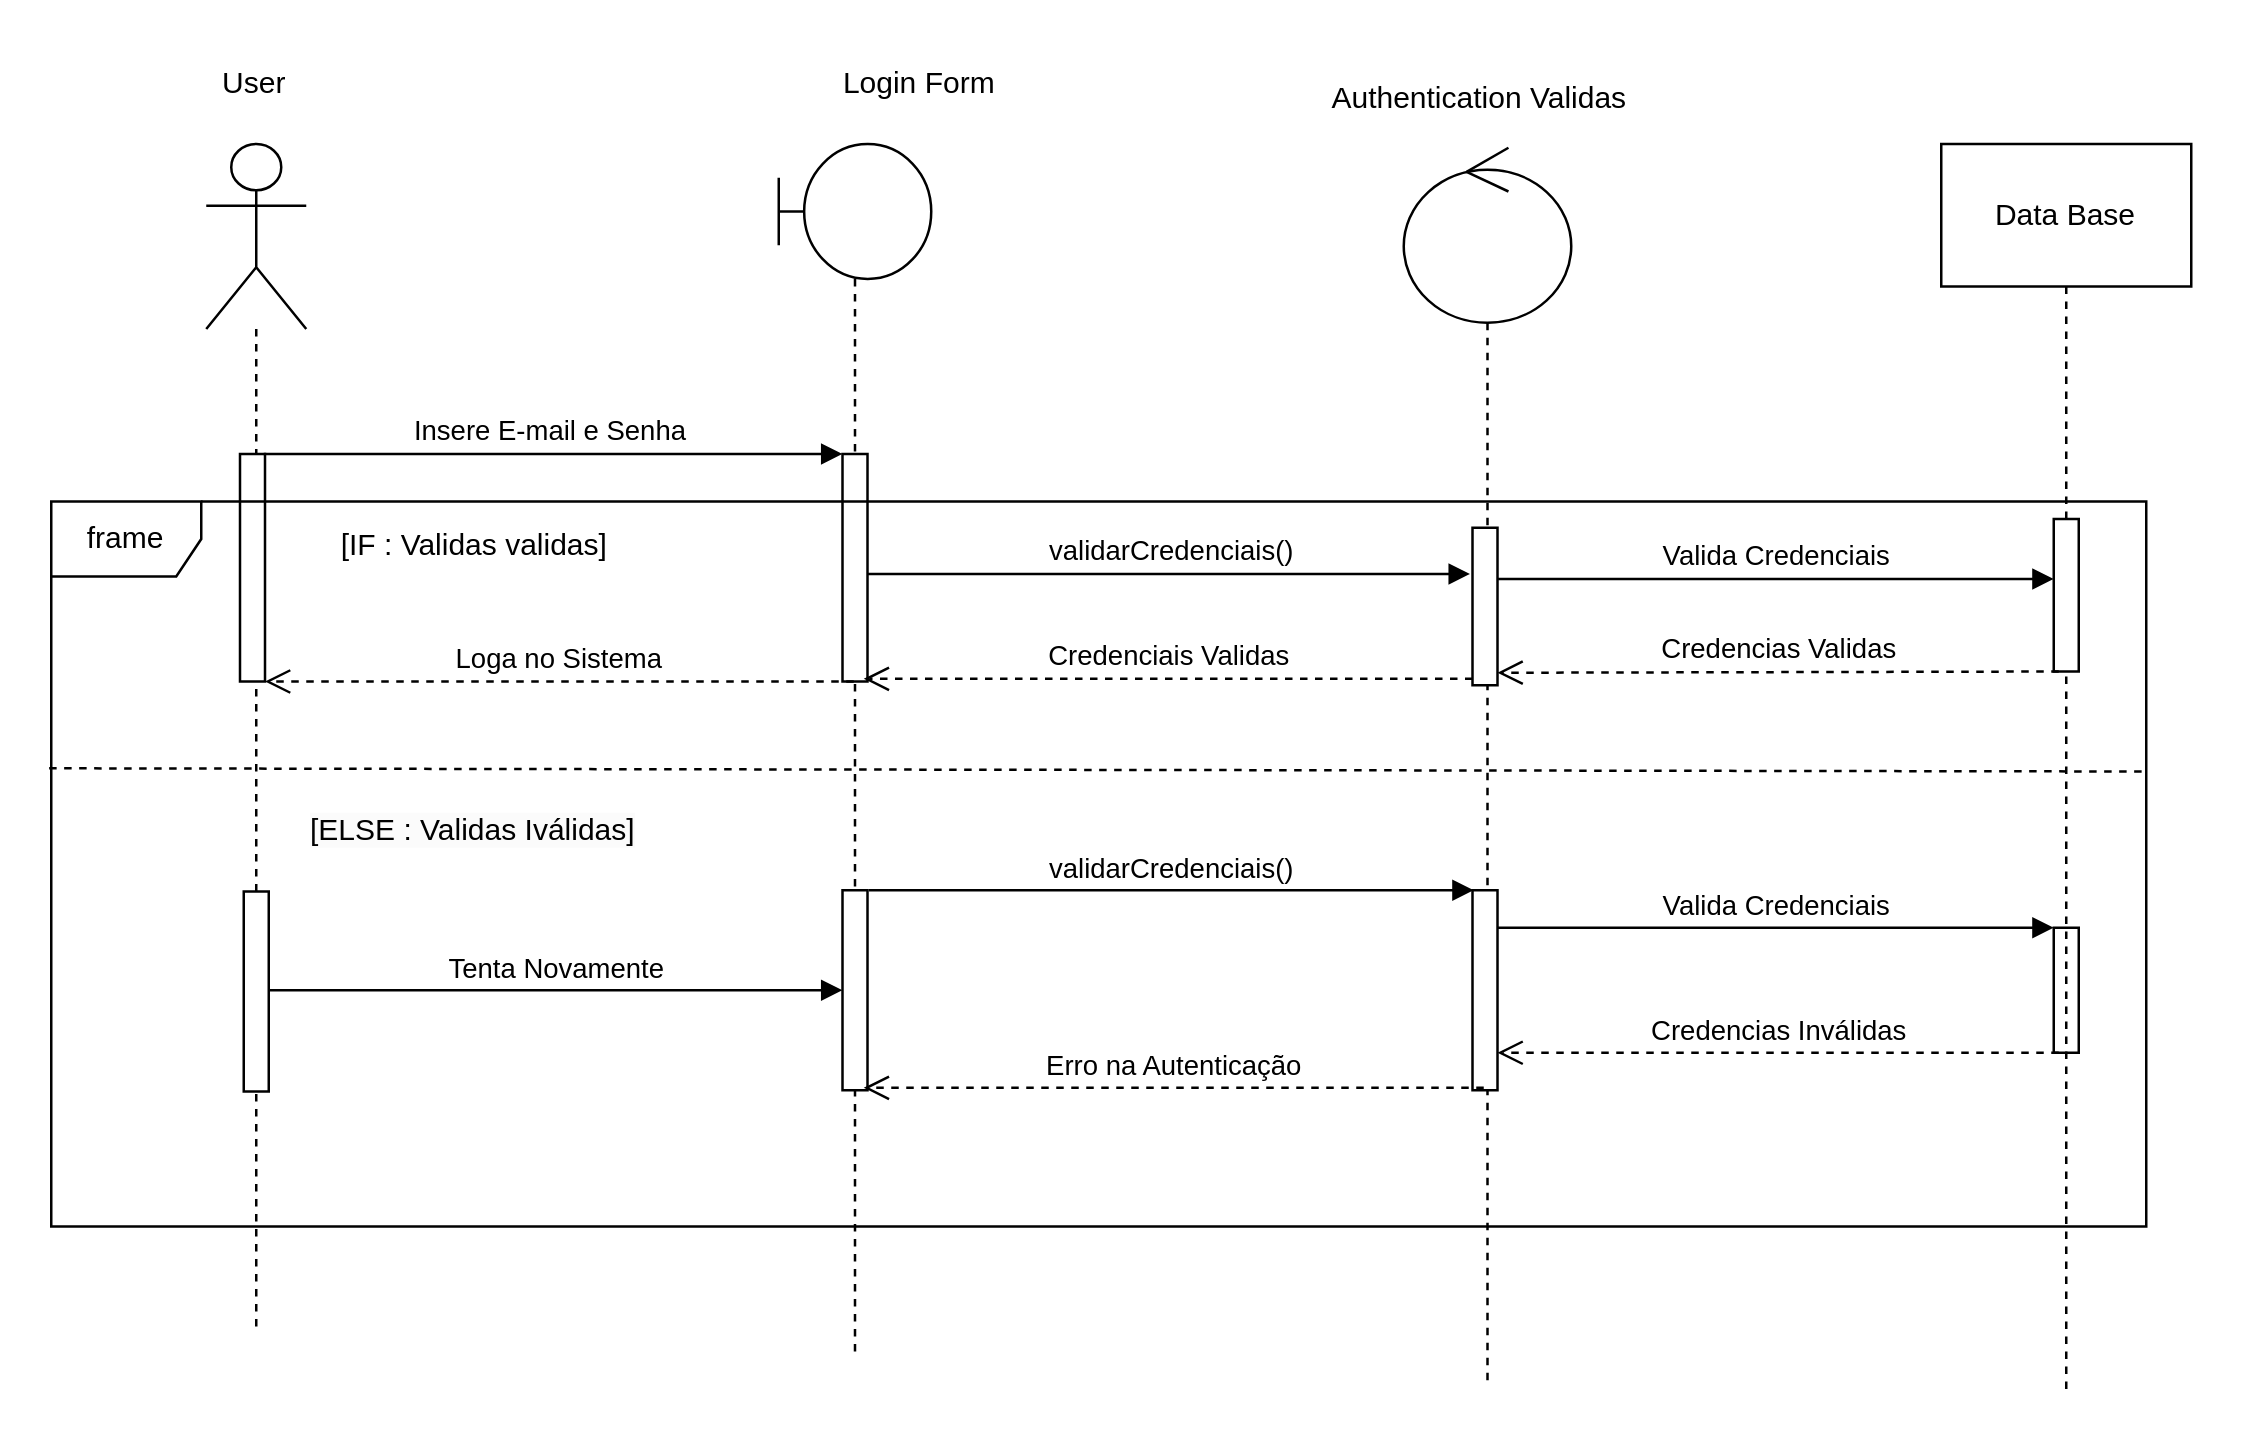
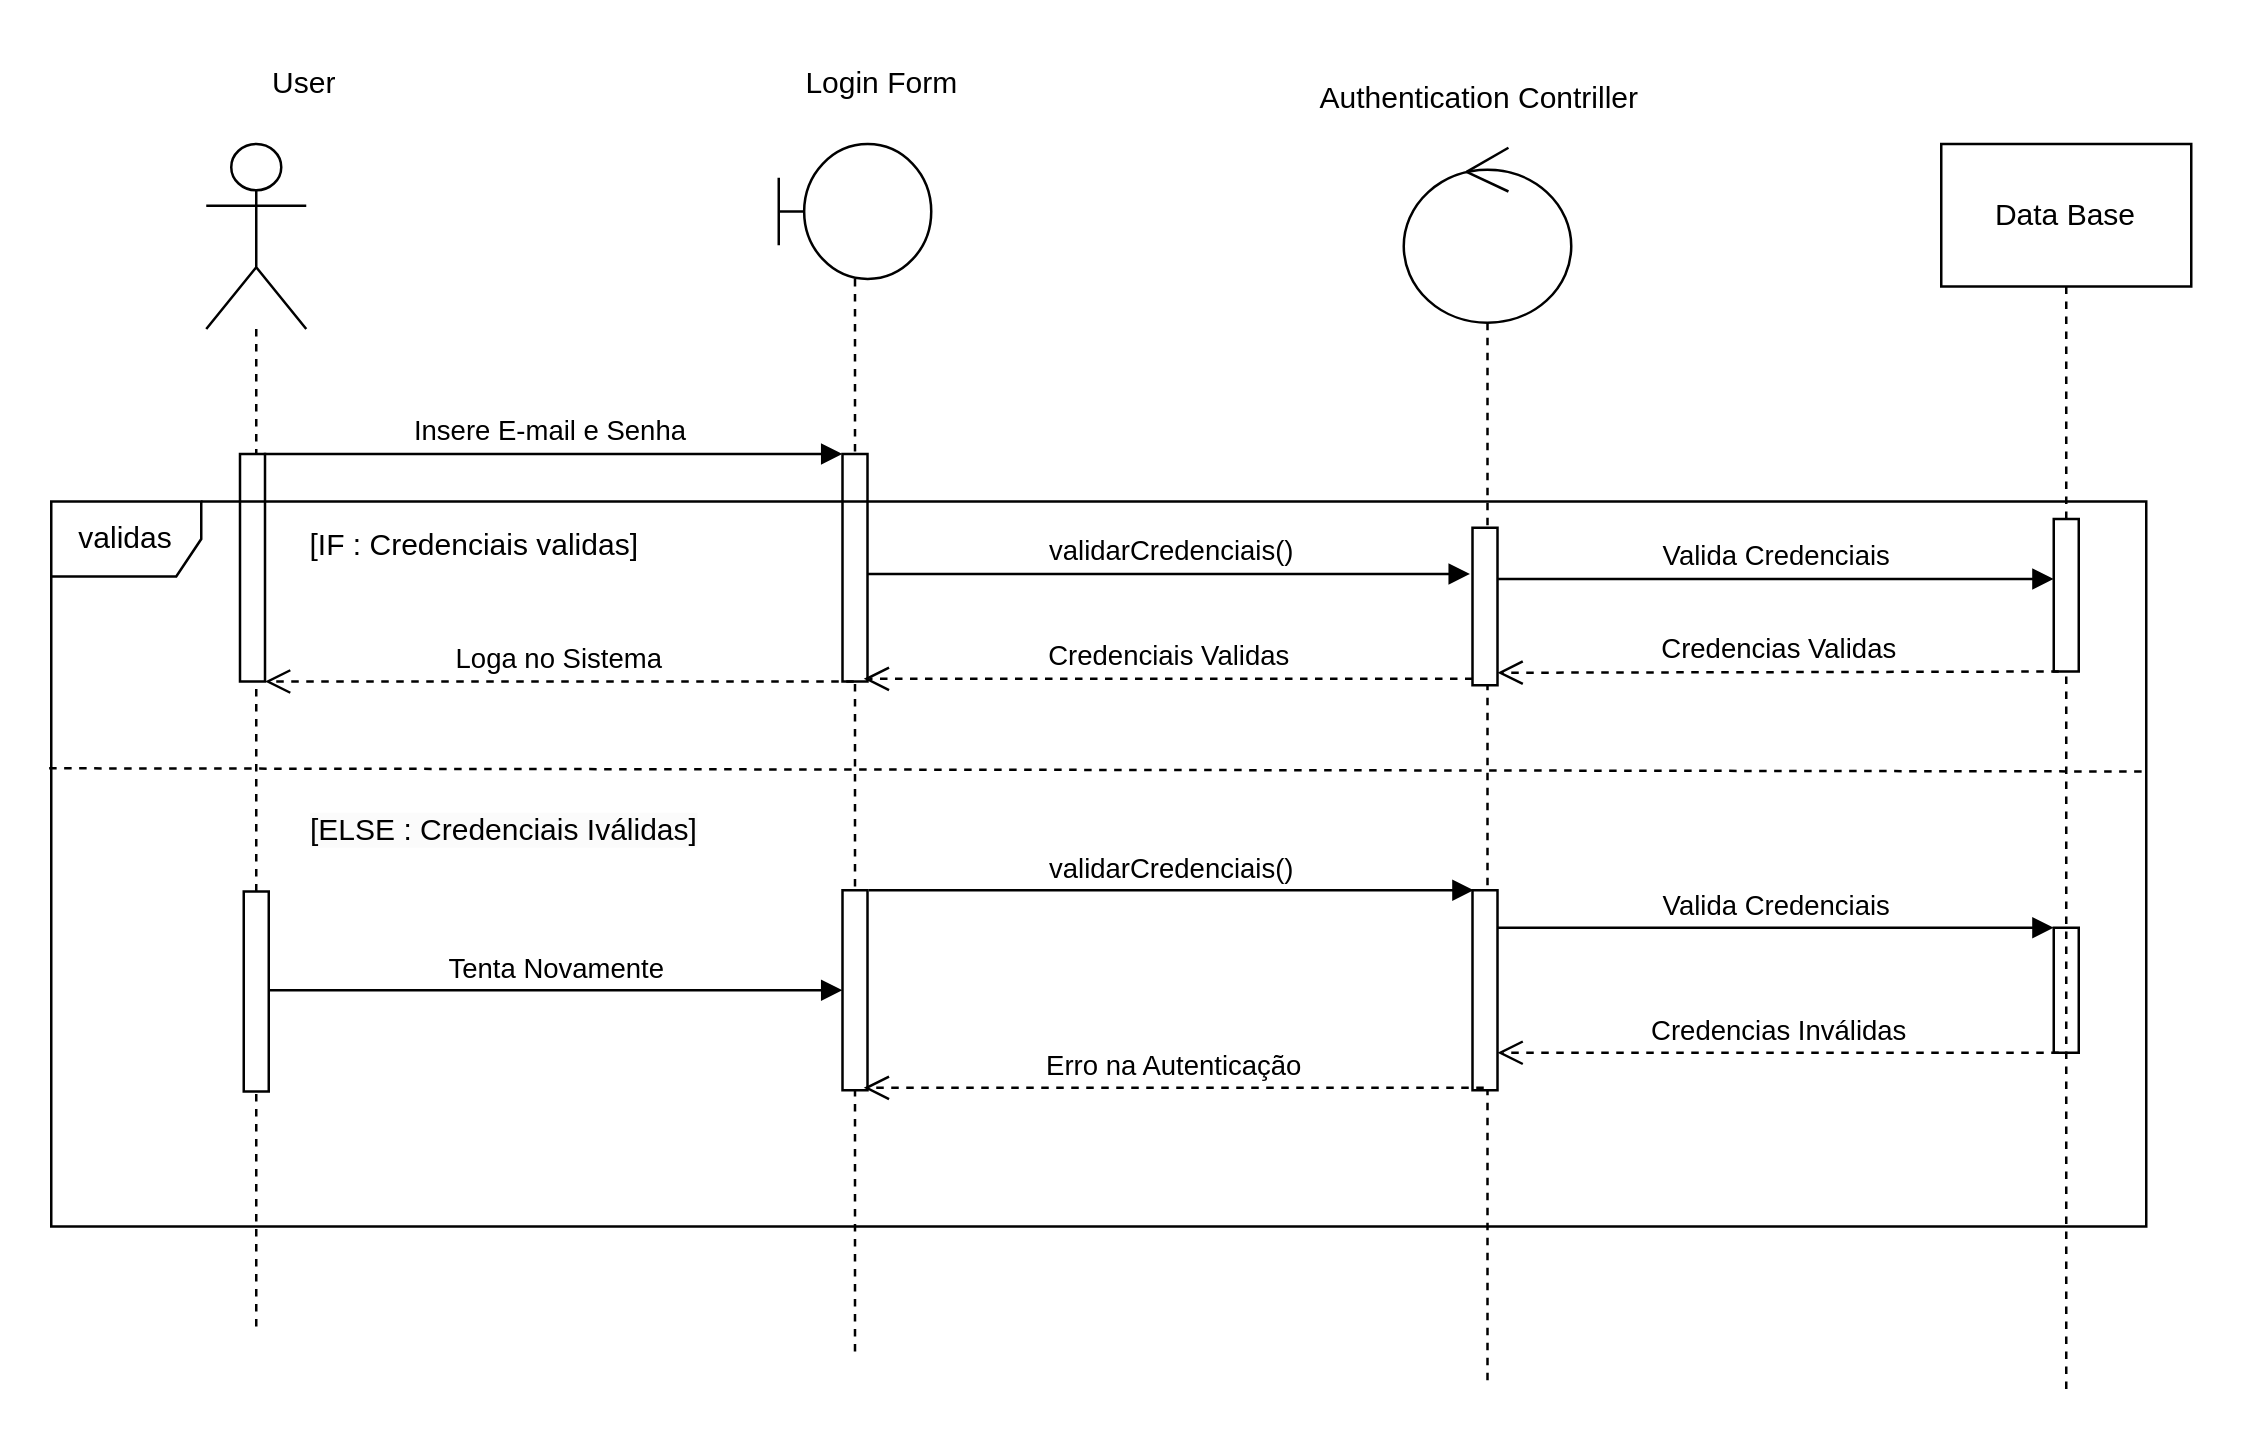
(253, 84) -> (303, 84)
(918, 84) -> (880, 84)
(1480, 99) -> (1480, 99)
(126, 539) -> (126, 539)
(475, 546) -> (475, 546)
(490, 832) -> (508, 850)
